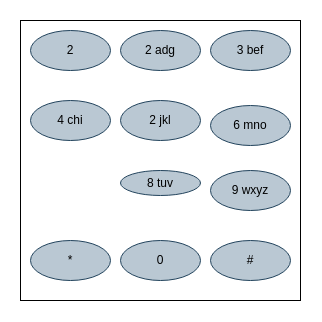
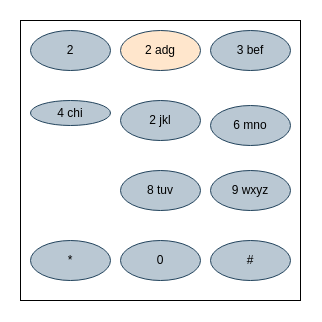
(161, 51) -> (161, 51)
(71, 121) -> (71, 113)
(161, 183) -> (161, 191)
